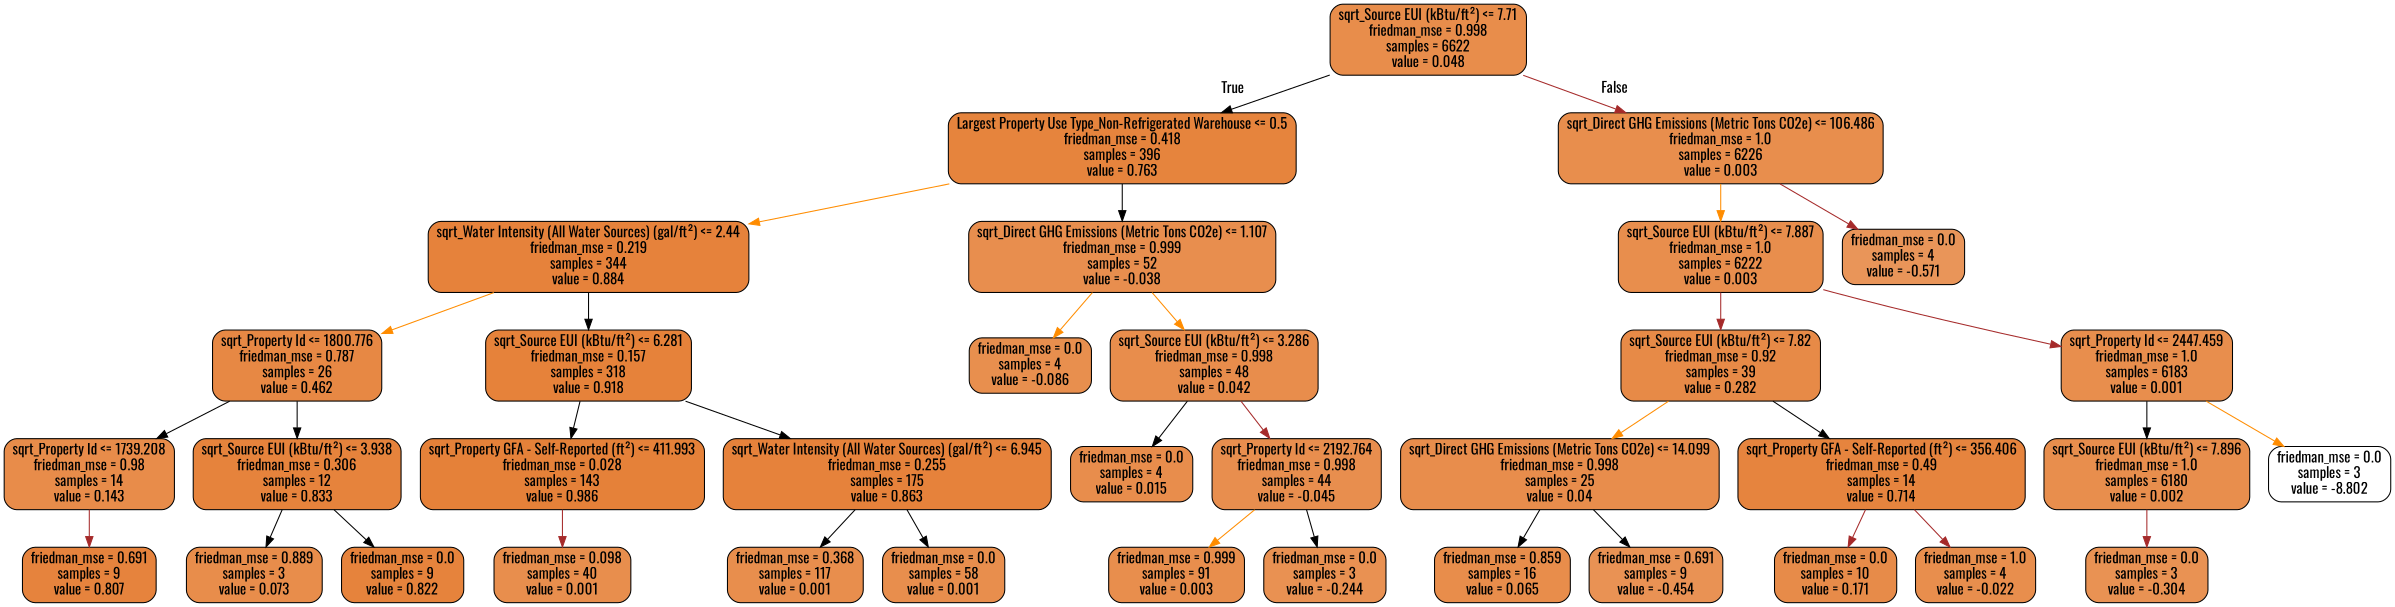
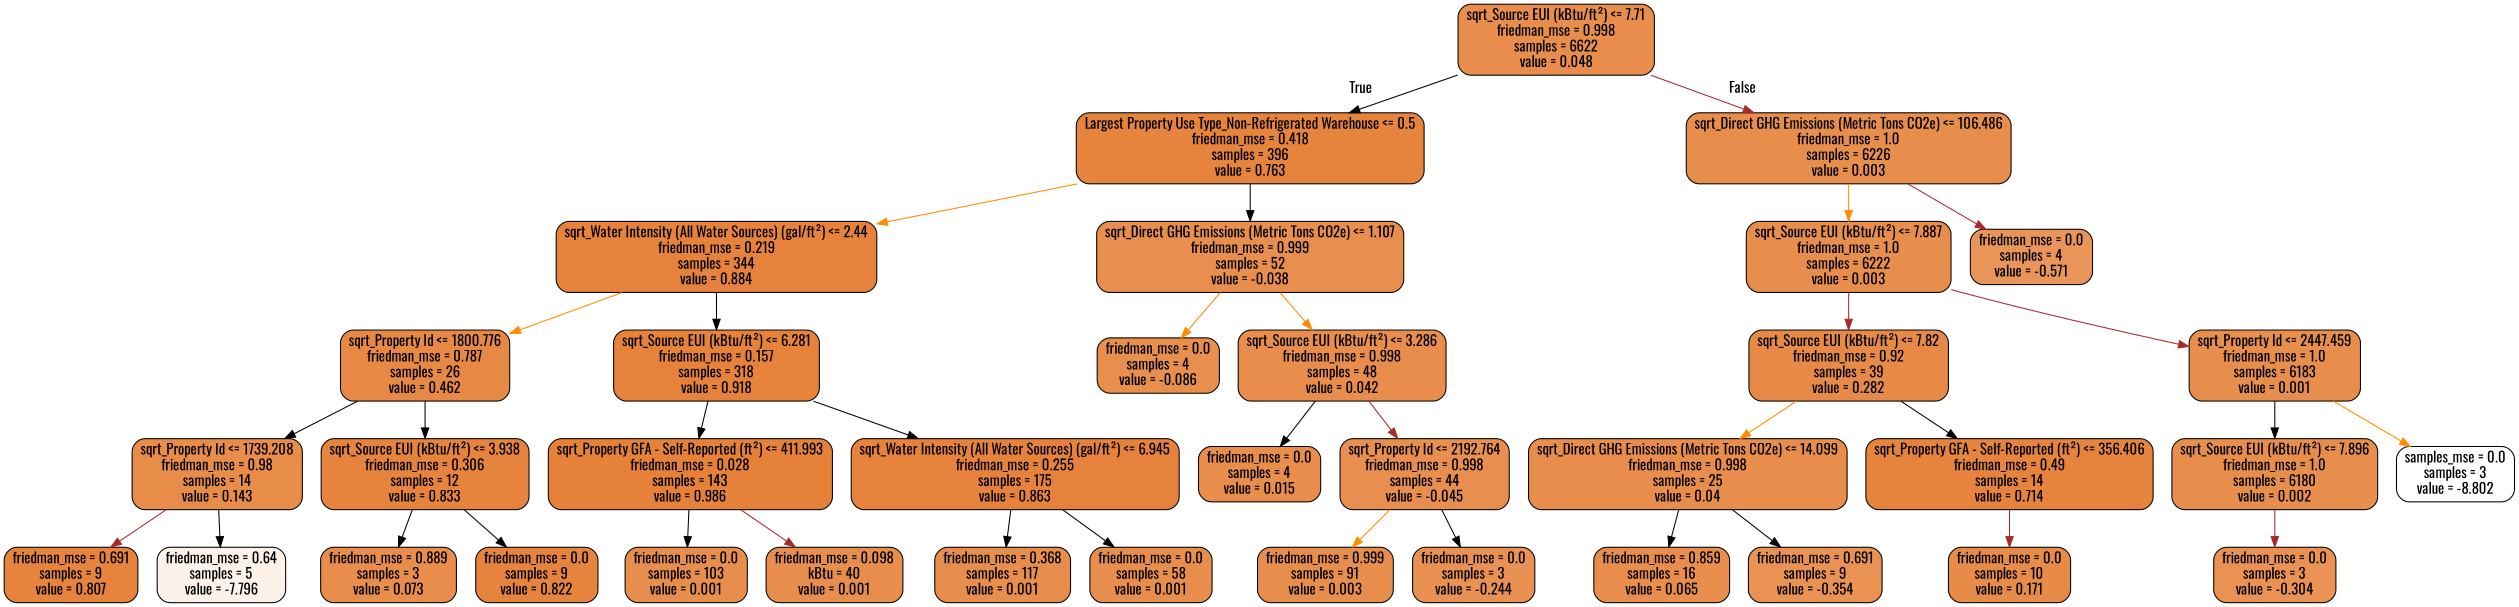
(2330, 474) -> (2455, 474)
none -> (221, 575)
(562, 575) -> (835, 575)
none -> (686, 575)
(1656, 575) -> (1815, 575)
(1976, 575) -> none
